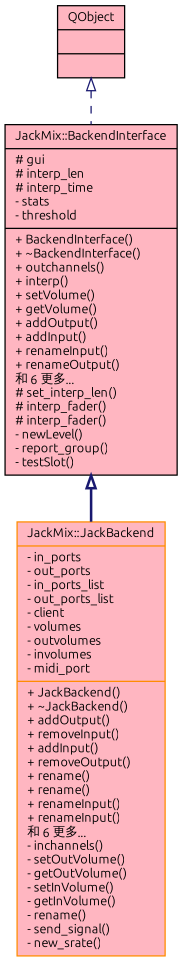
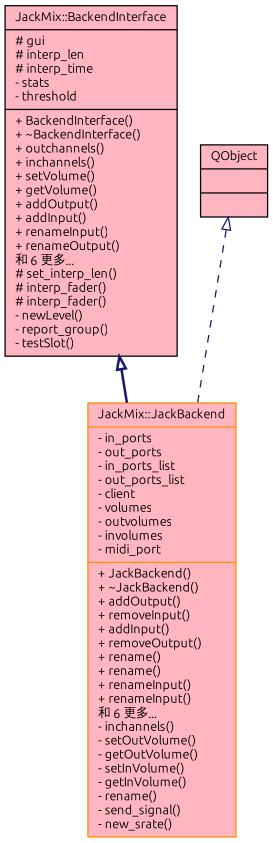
(91, 108) -> (212, 317)
(42, 282) -> (56, 163)
